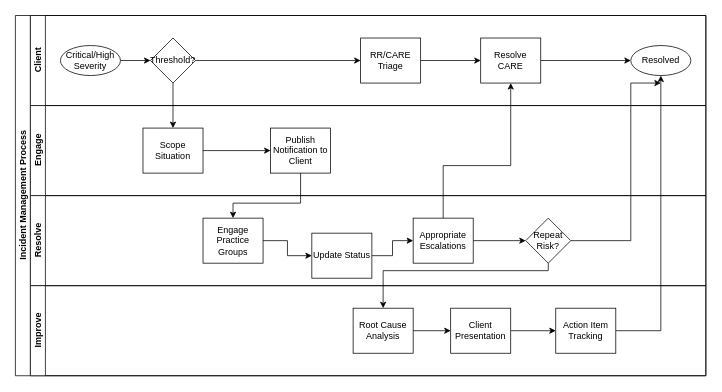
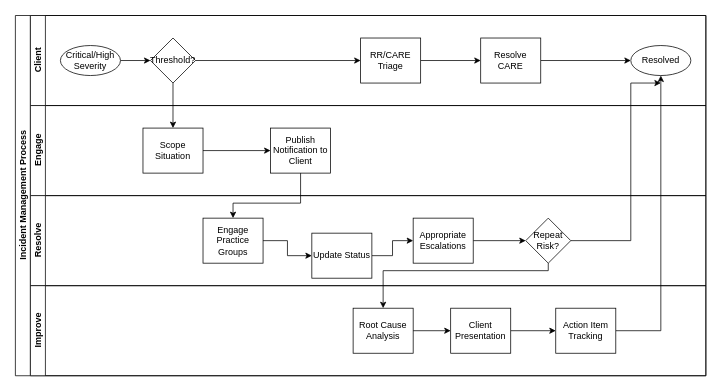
(489, 165) -> none
